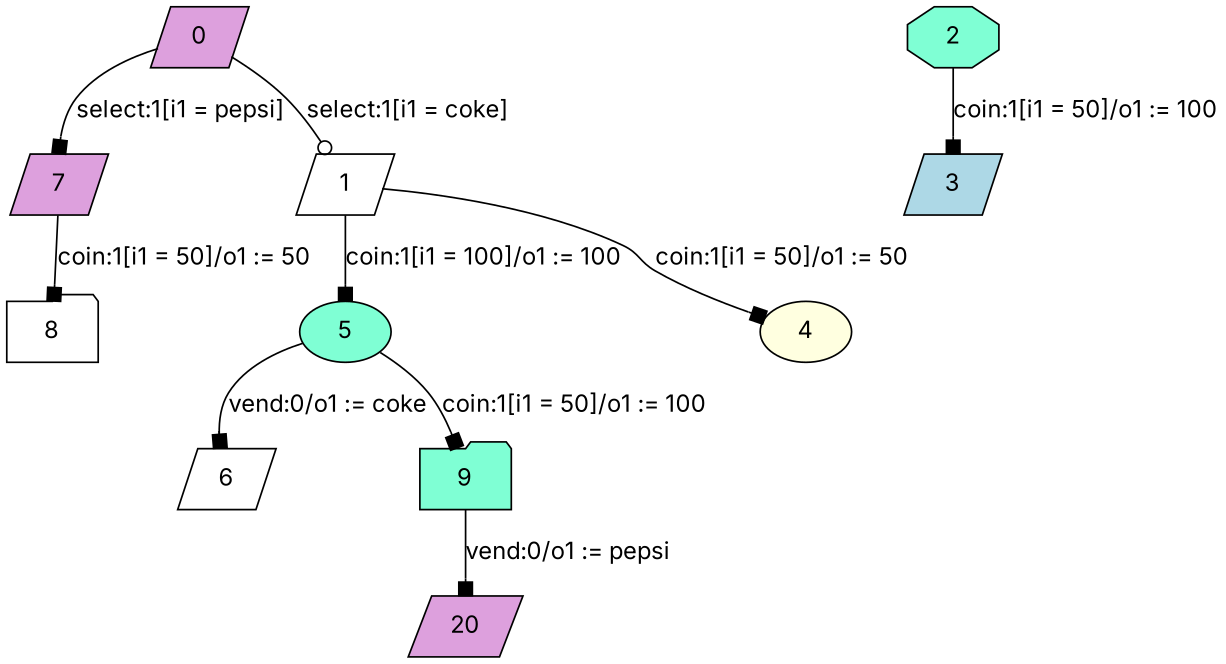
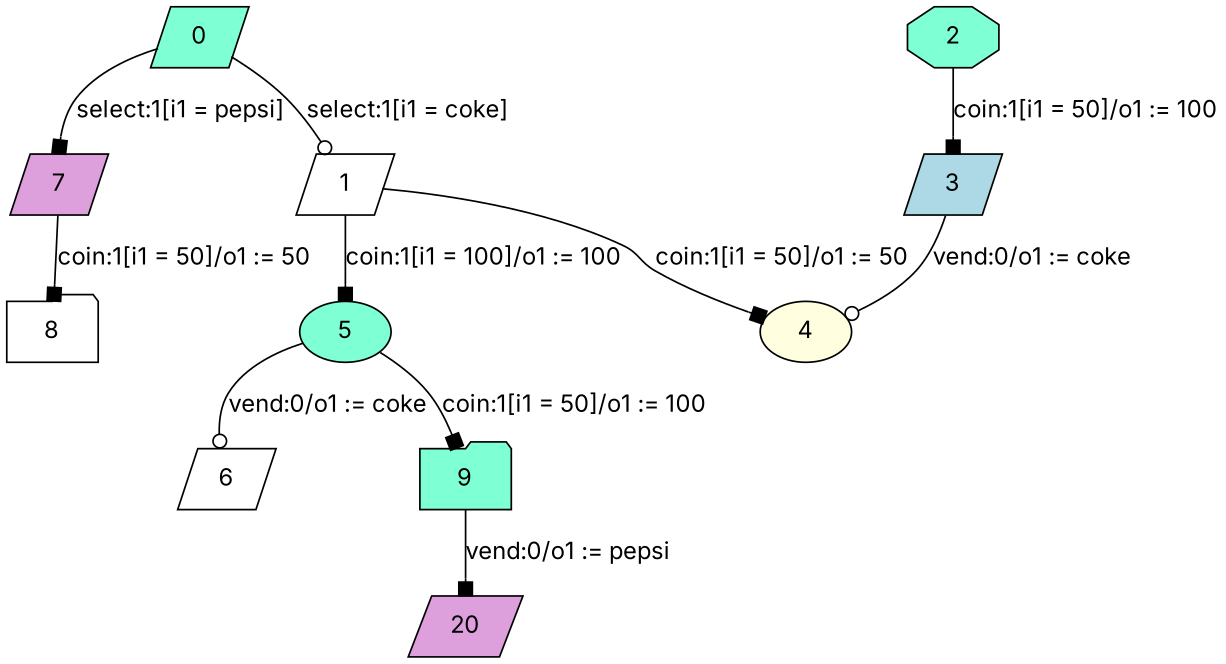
(200, 37) -> (200, 37)
none -> (913, 273)
(244, 375) -> (244, 375)
